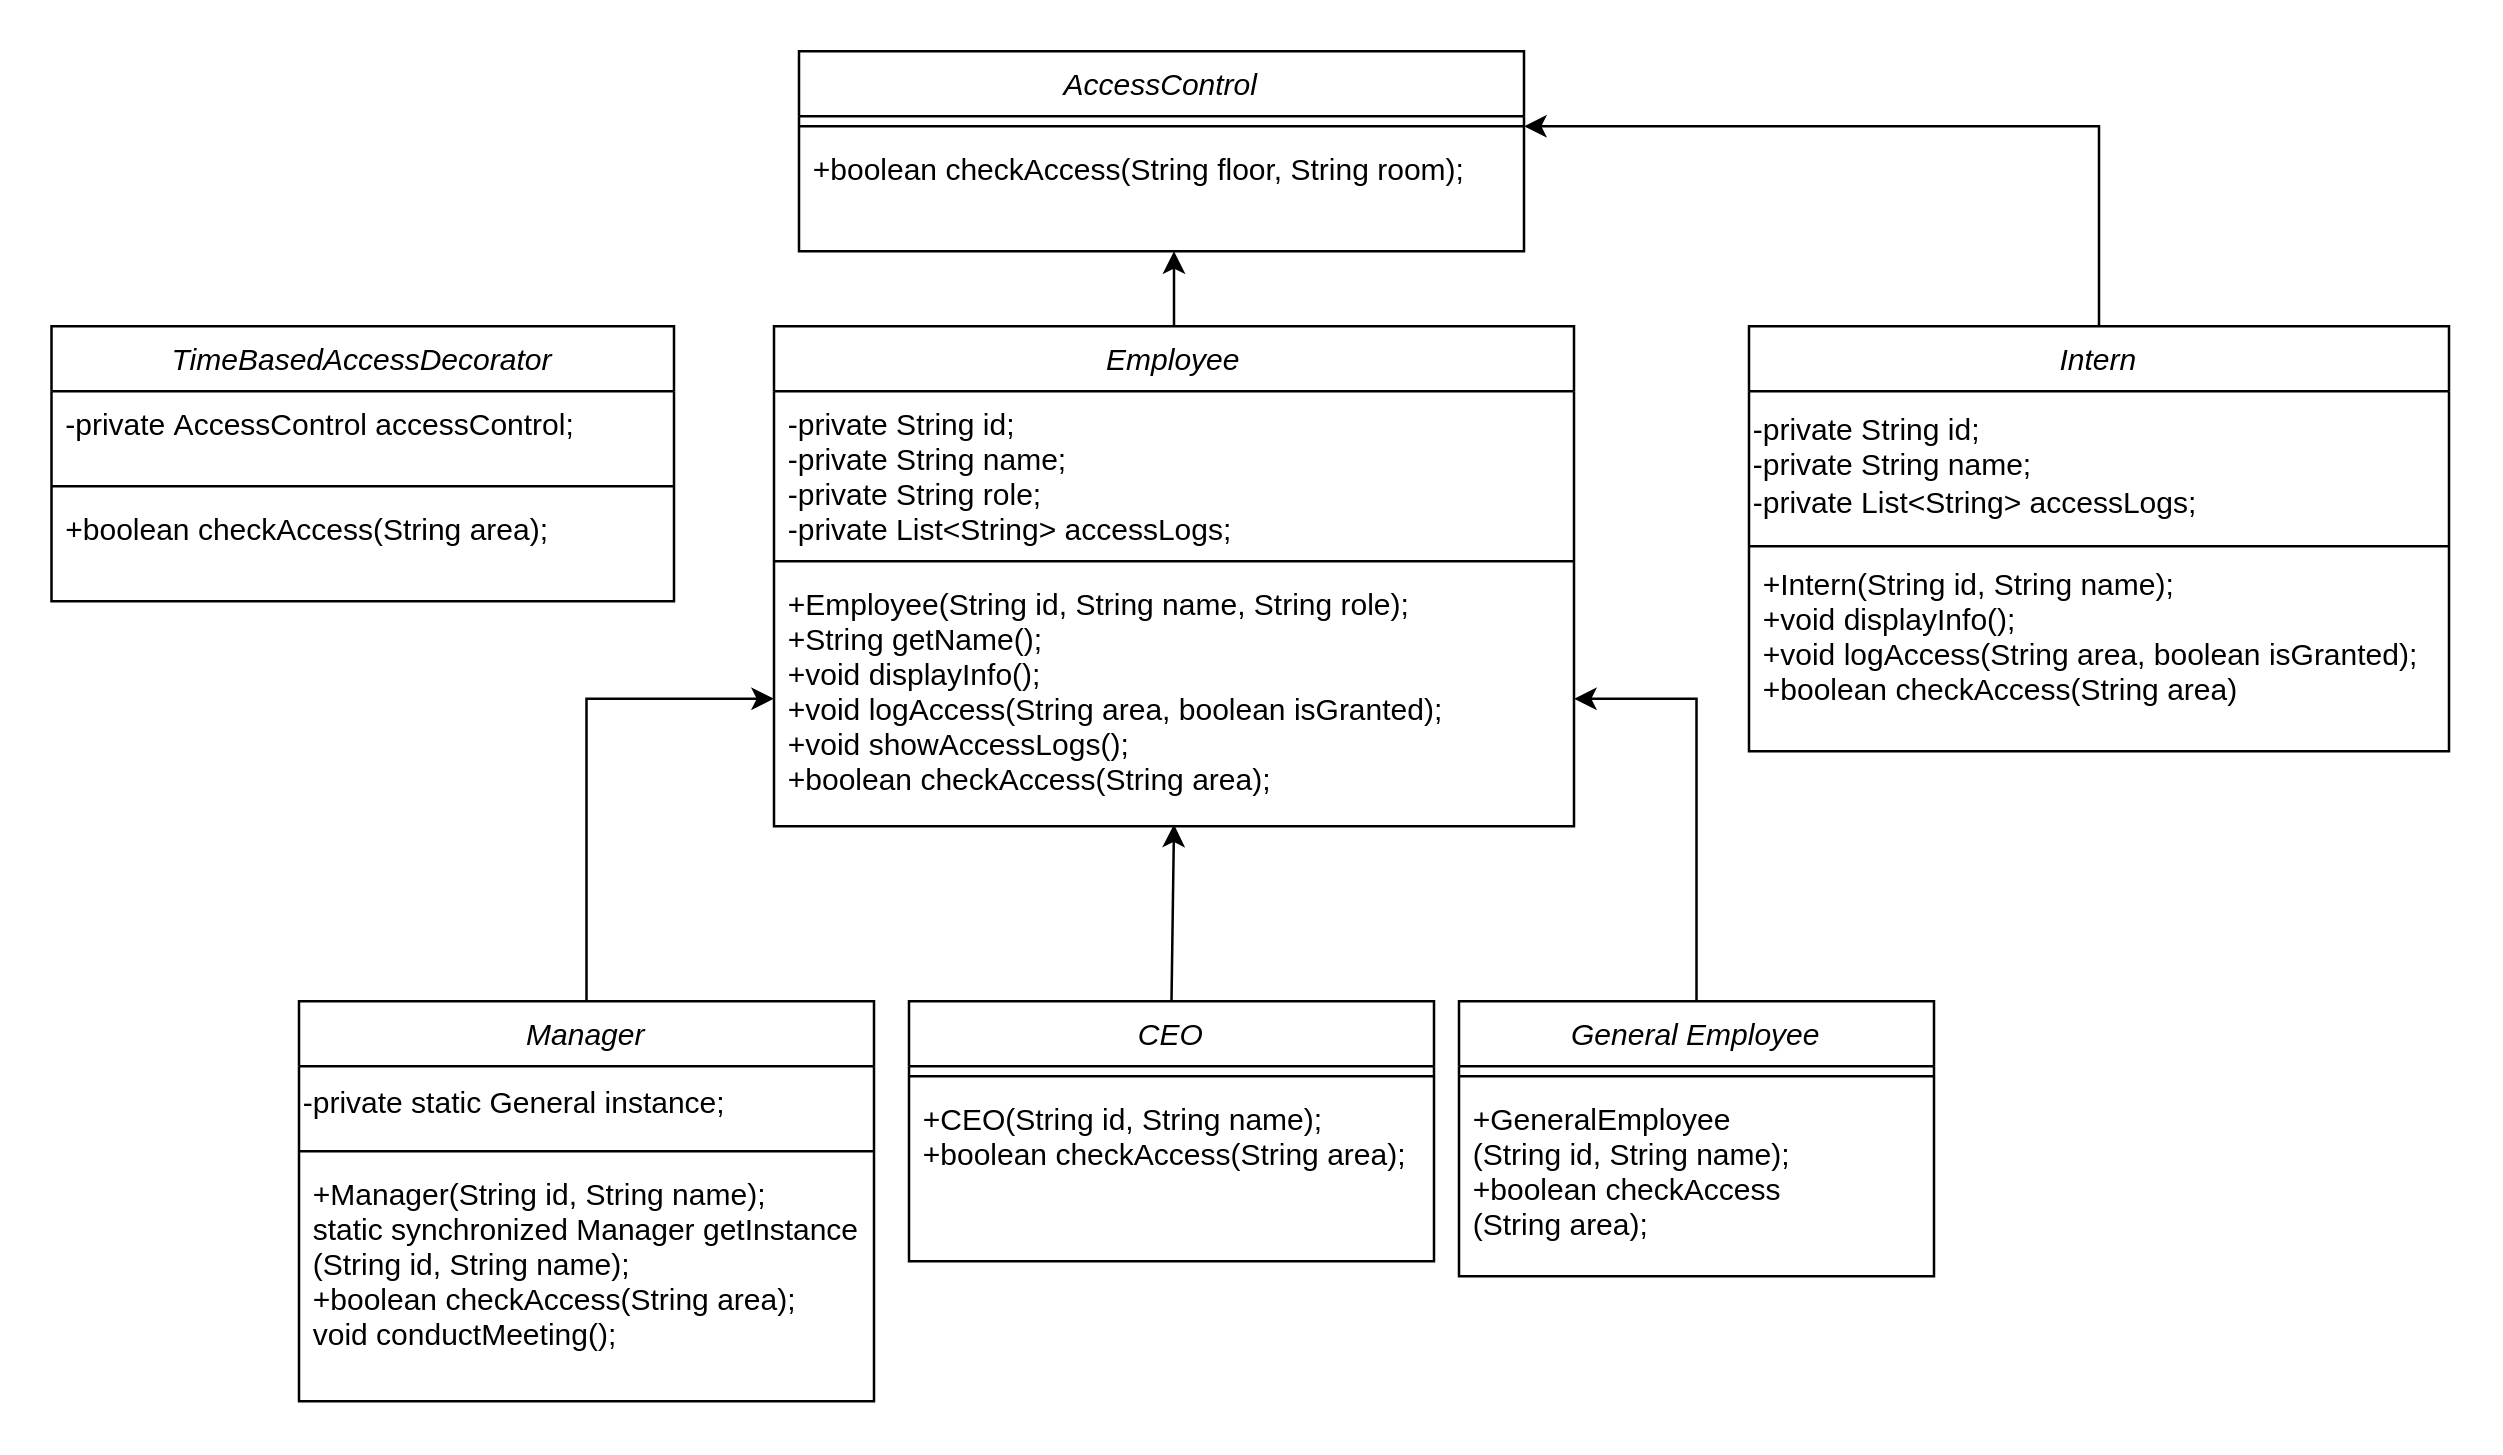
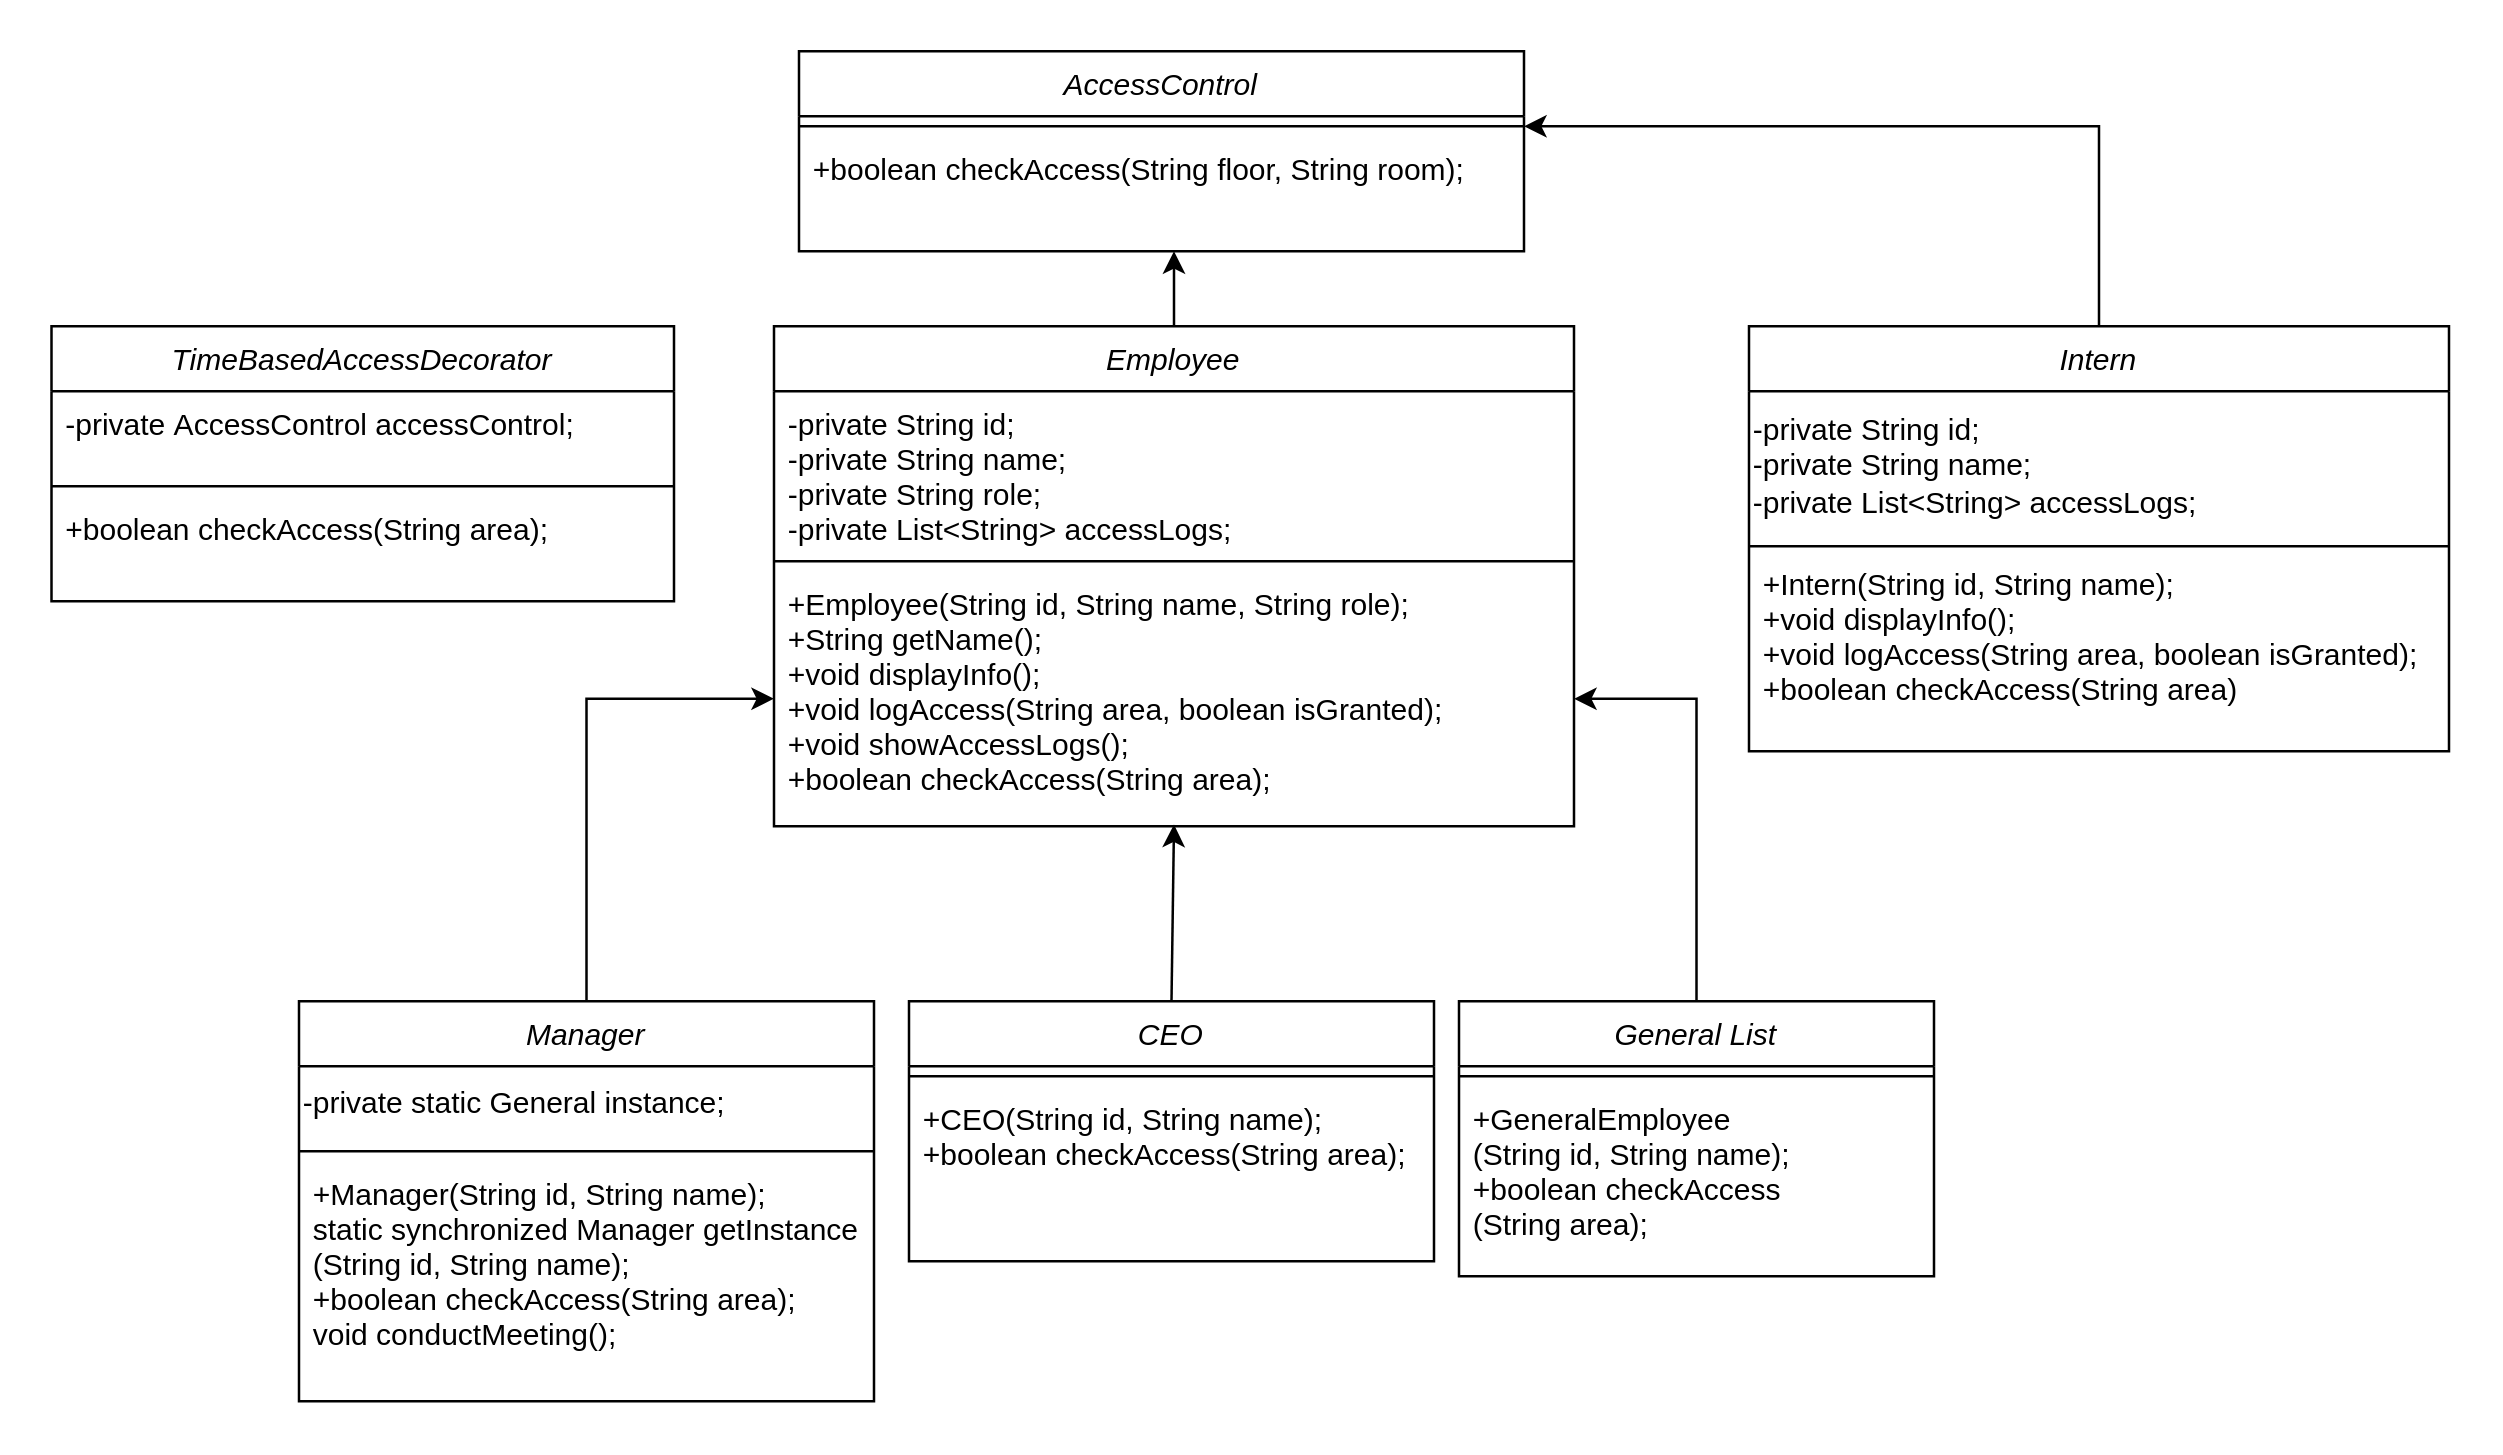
(1695, 1035) -> (1695, 1035)
